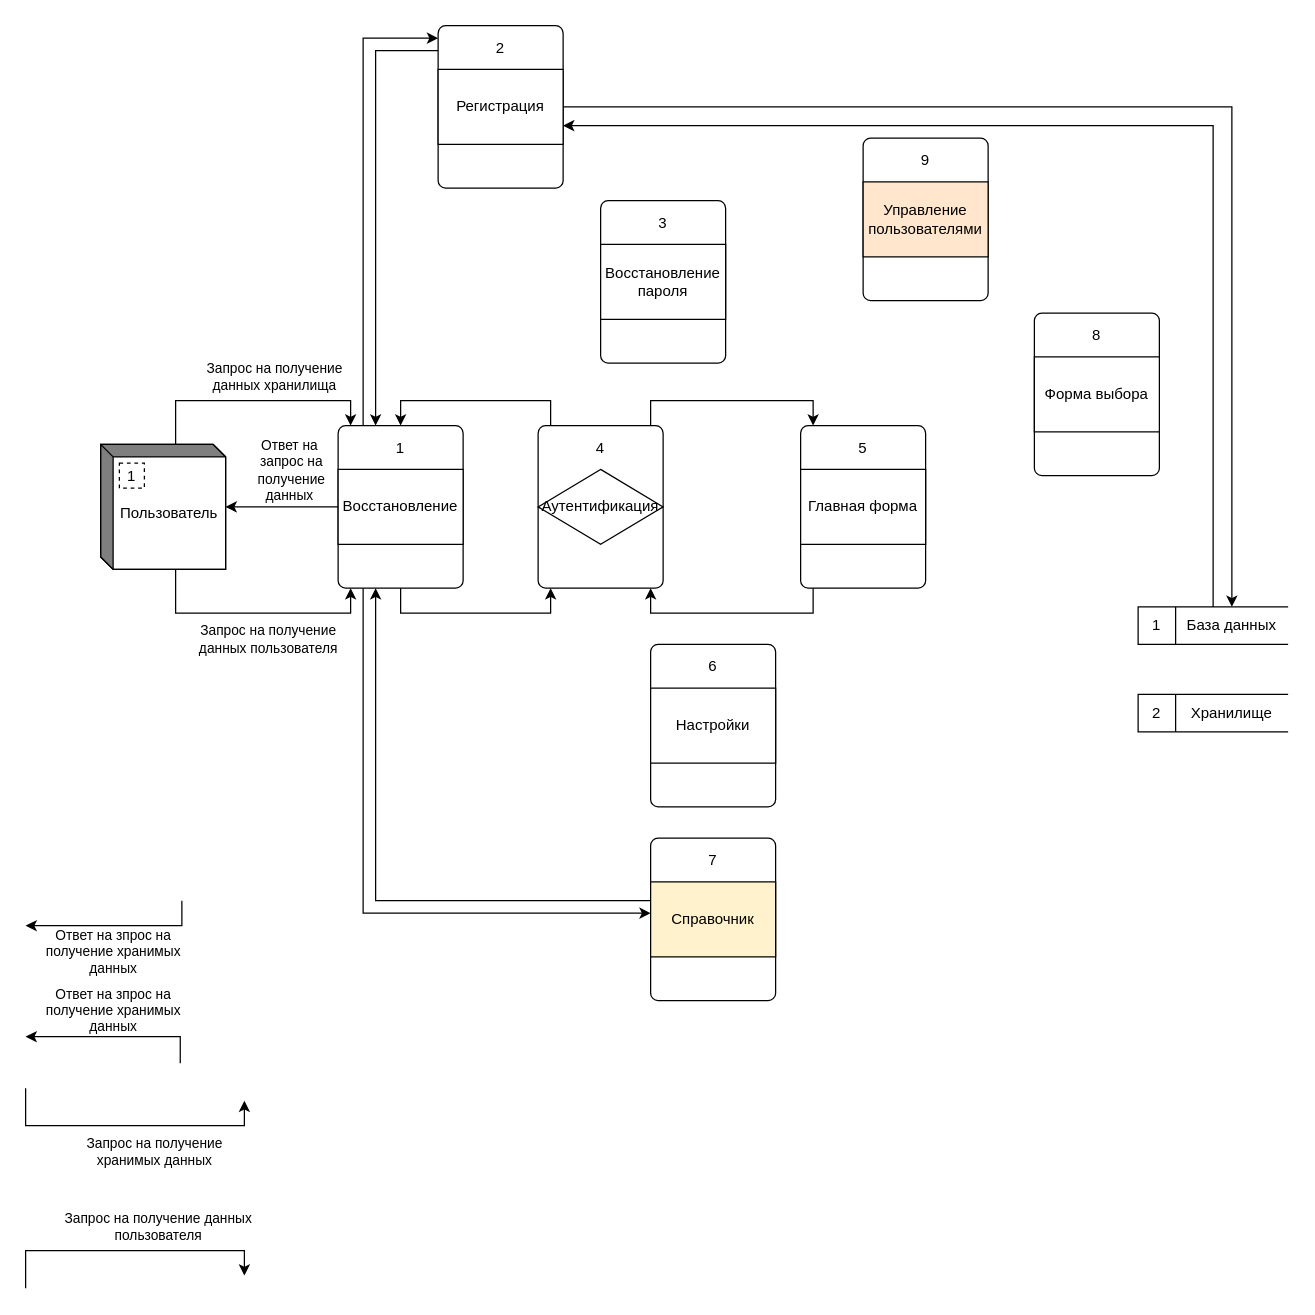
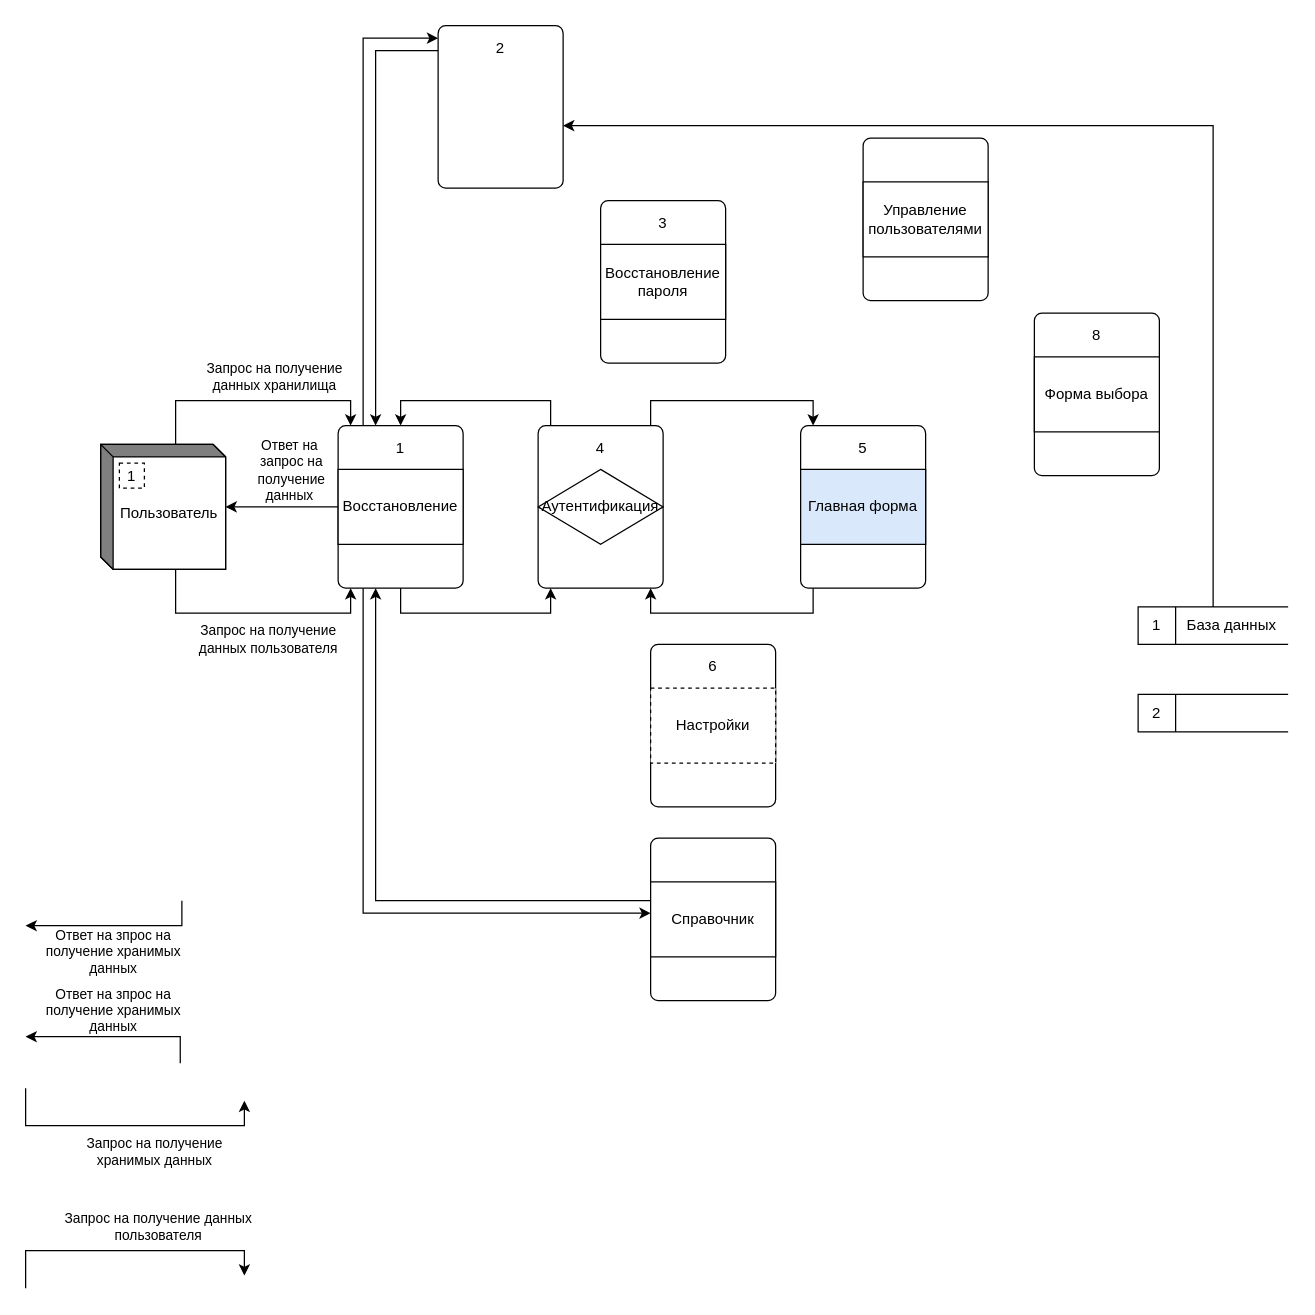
(501, 107) -> none
(1144, 107) -> none
(926, 160) -> none
(926, 219) -> (926, 219)
(863, 507) -> (863, 507)
(1232, 713) -> none
(713, 726) -> (713, 726)
(713, 860) -> none
(713, 919) -> (713, 919)
